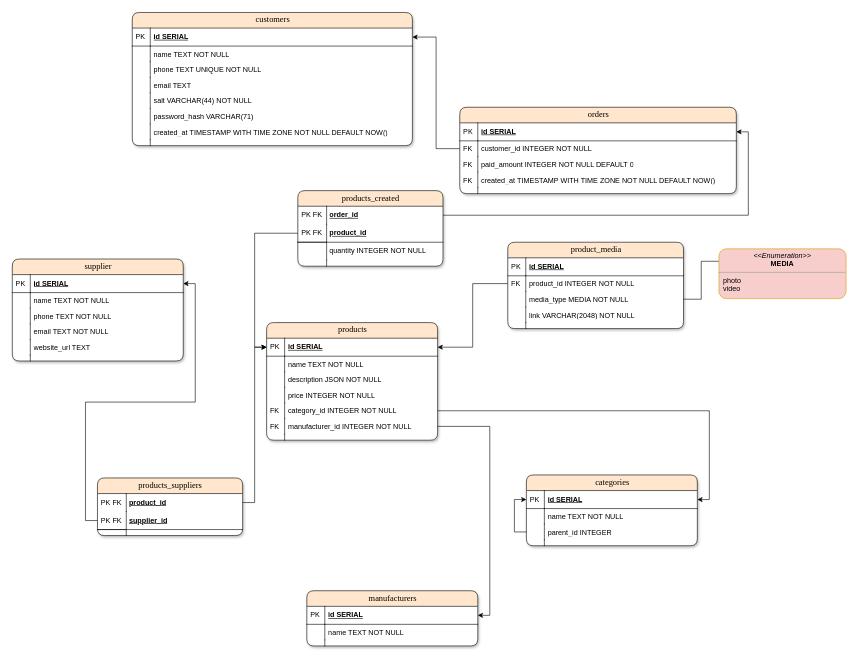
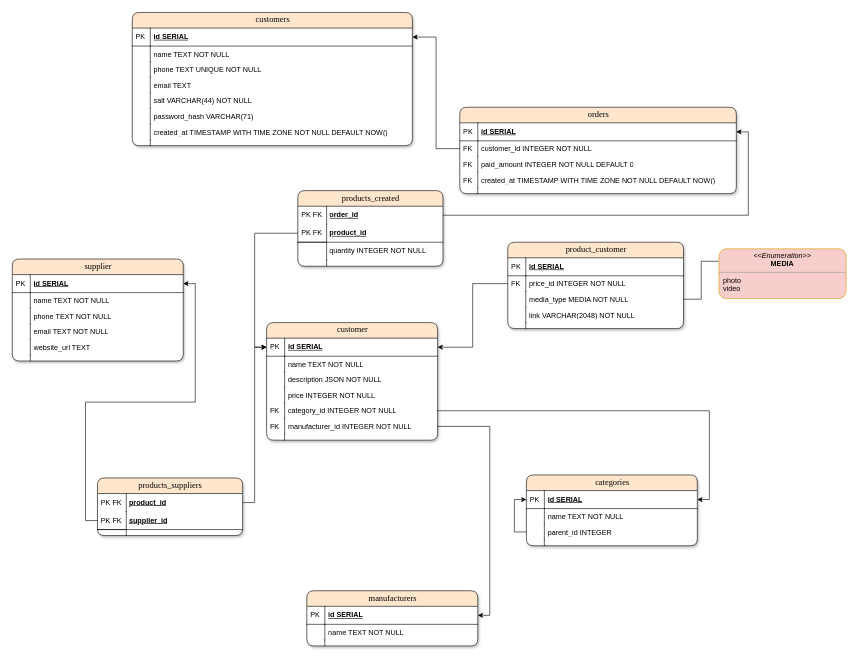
(596, 250) -> (596, 250)
(580, 284) -> (575, 284)
(353, 330) -> (353, 330)
